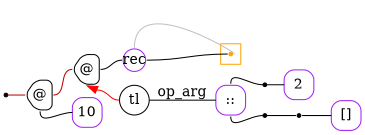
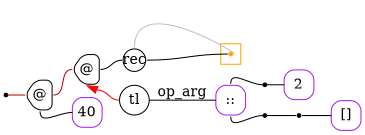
(134, 60) -> (134, 60)
(87, 112) -> (87, 112)
